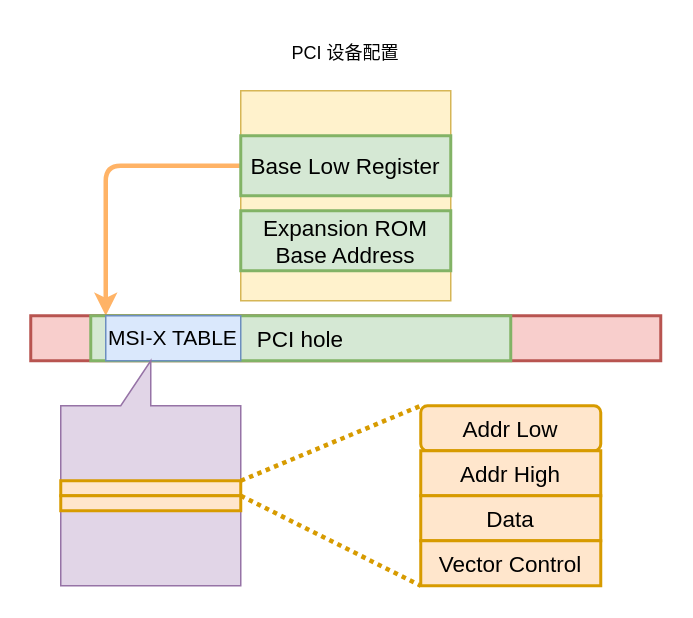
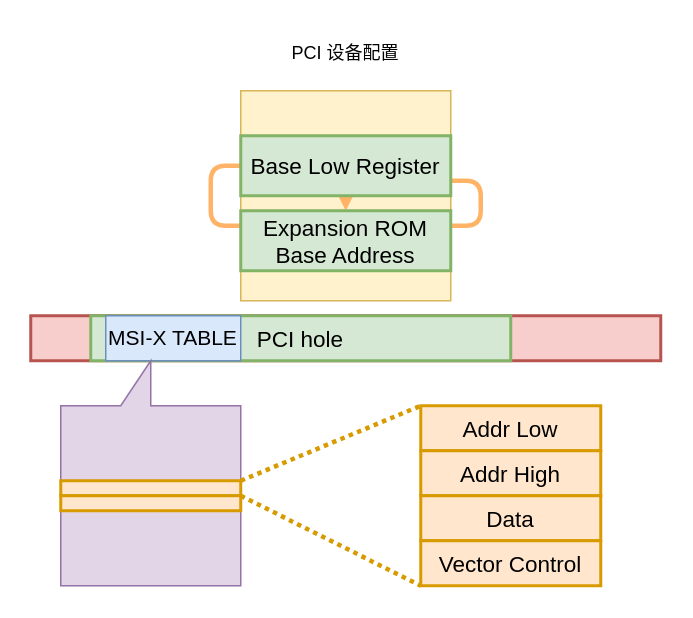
(106, 179) -> (481, 204)
(511, 428) -> (511, 428)
